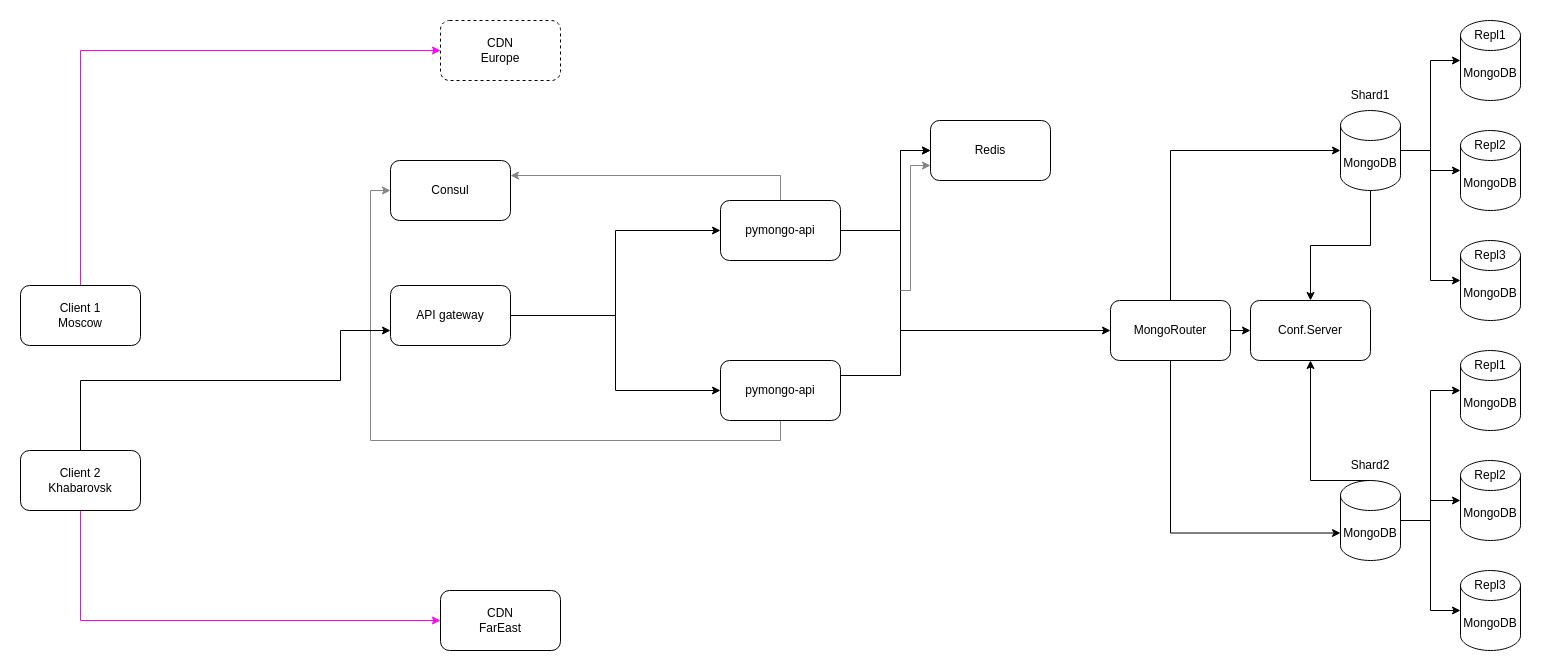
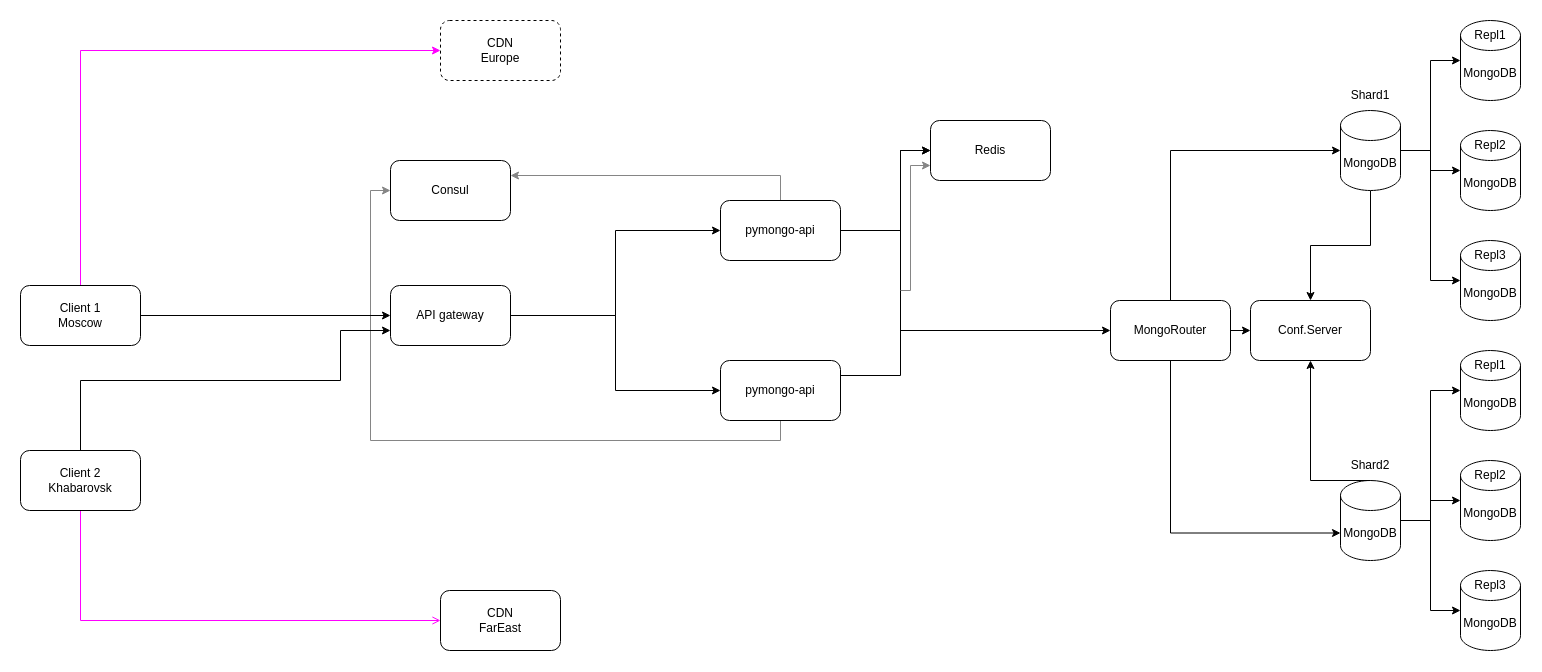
none -> (262, 316)
(432, 621) -> (434, 621)
